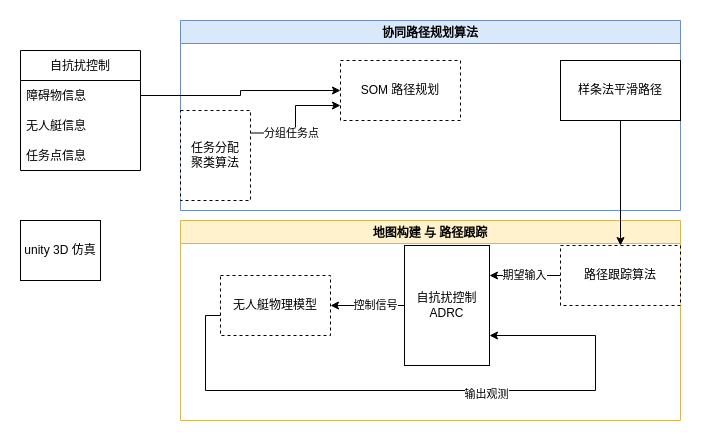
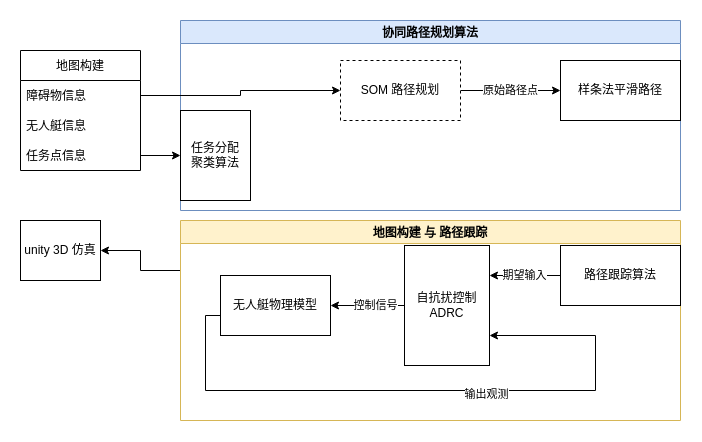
(80, 66) -> (80, 66)
none -> (507, 91)
(296, 123) -> none
none -> (158, 156)
(216, 156) -> (216, 156)
(621, 180) -> none
none -> (141, 264)
(621, 276) -> (621, 276)
(276, 306) -> (276, 306)
